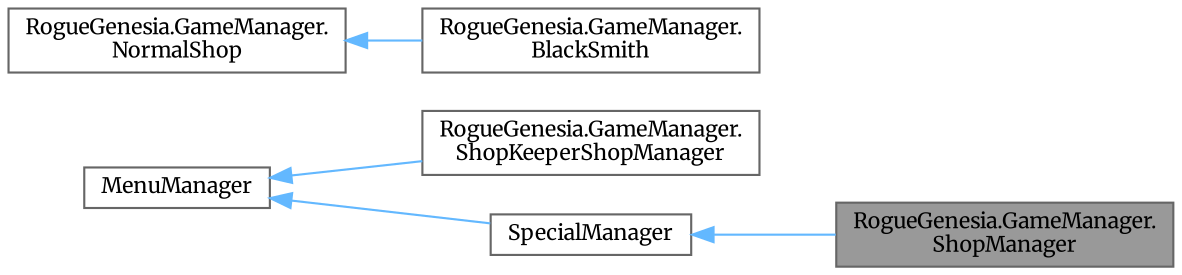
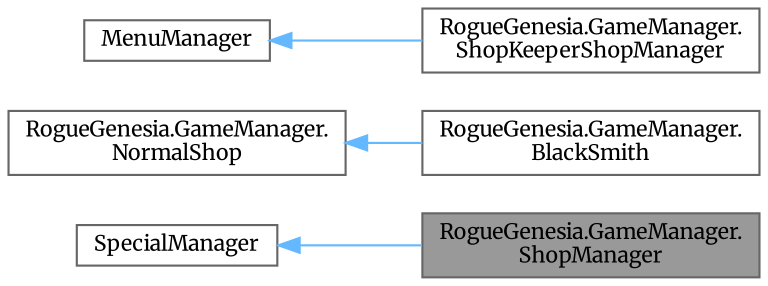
(391, 212) -> none
